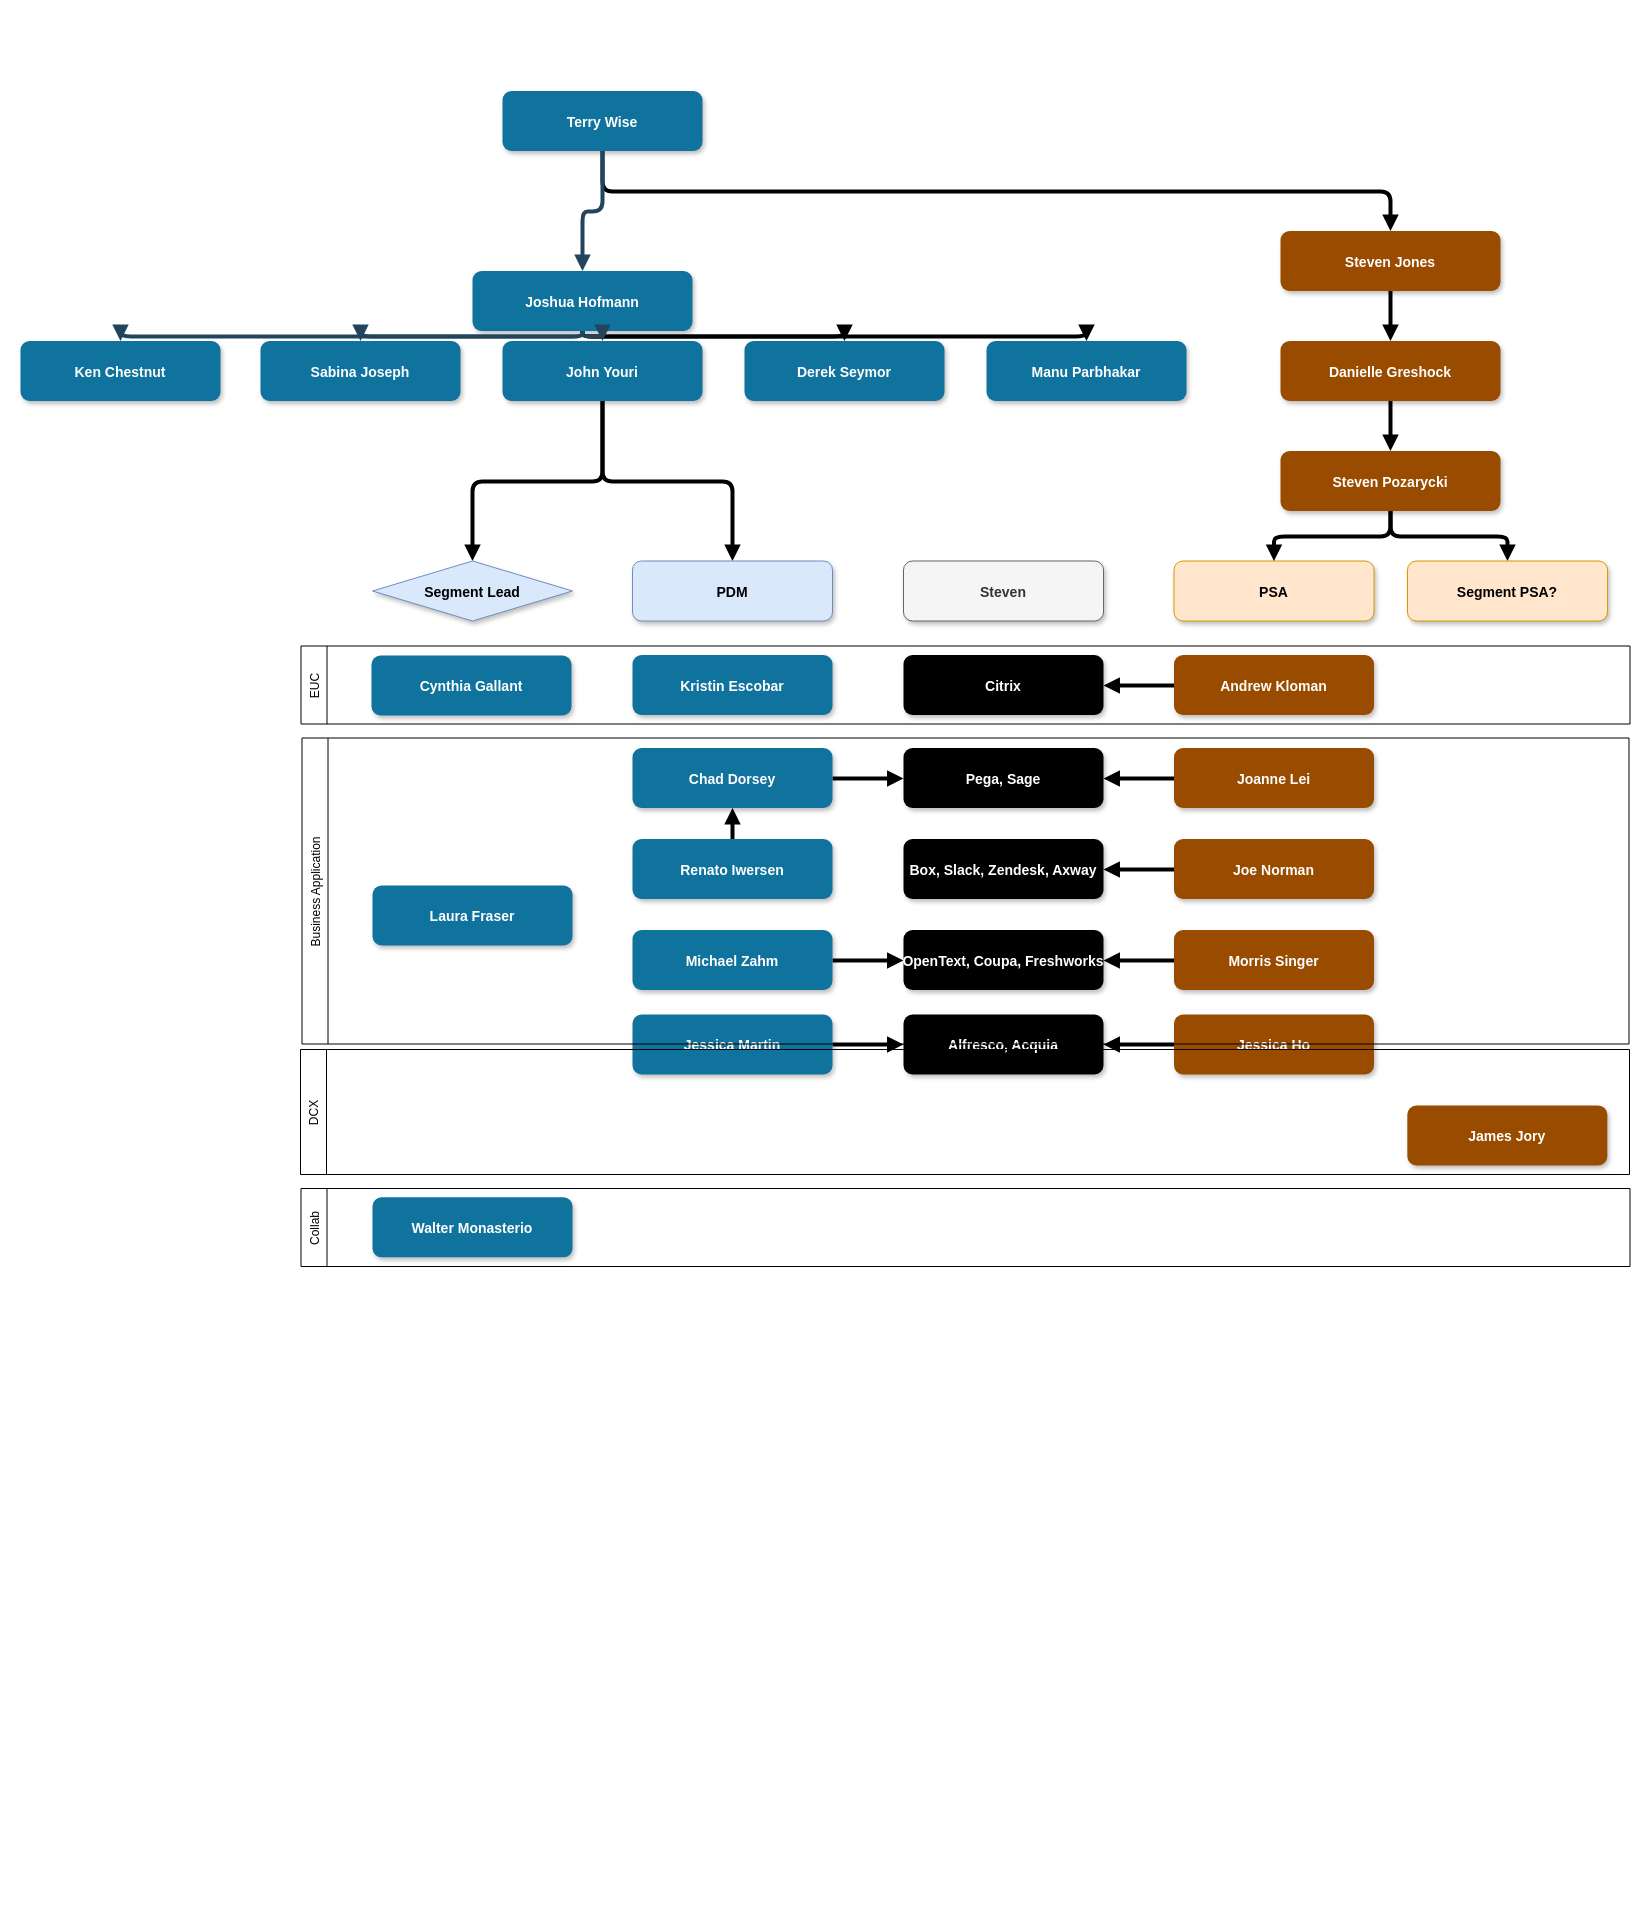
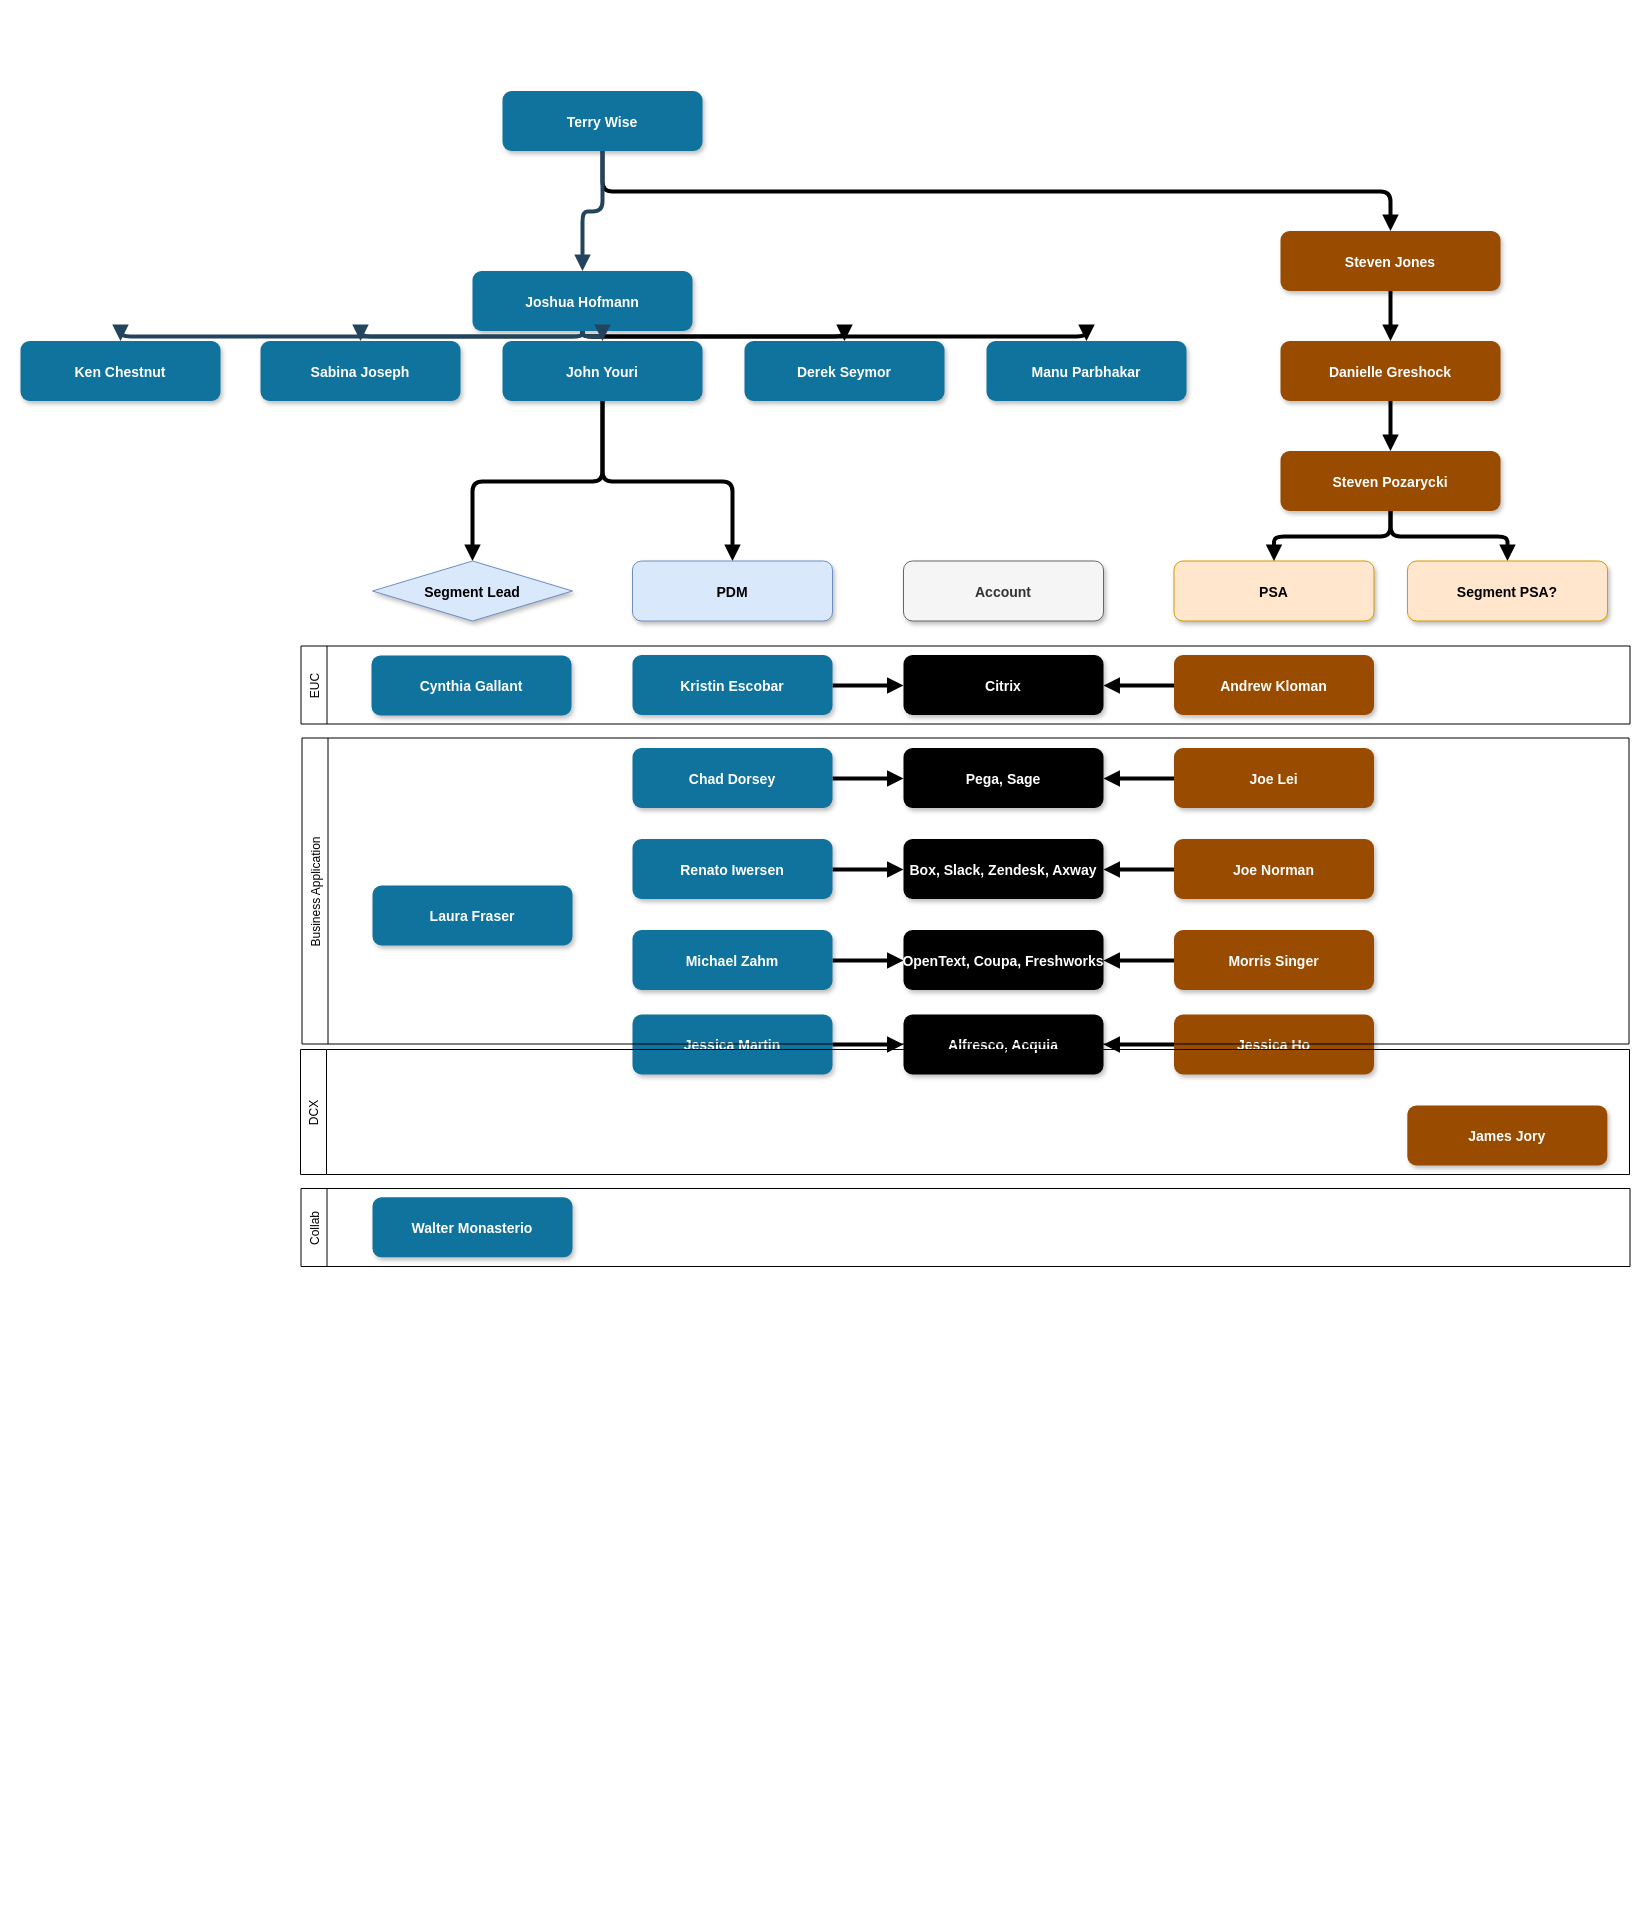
(1003, 592) -> (1003, 592)
none -> (861, 686)
(1274, 779) -> (1274, 779)
(733, 828) -> (861, 870)
